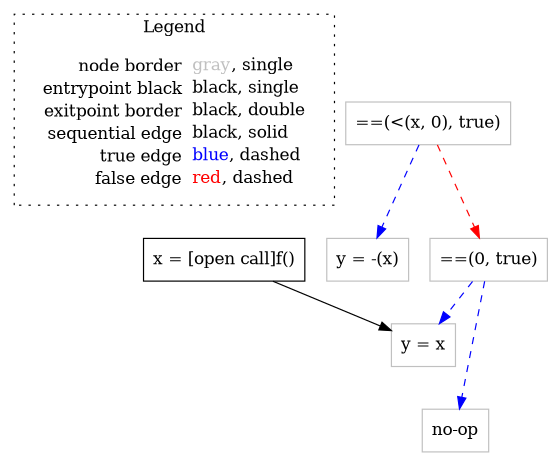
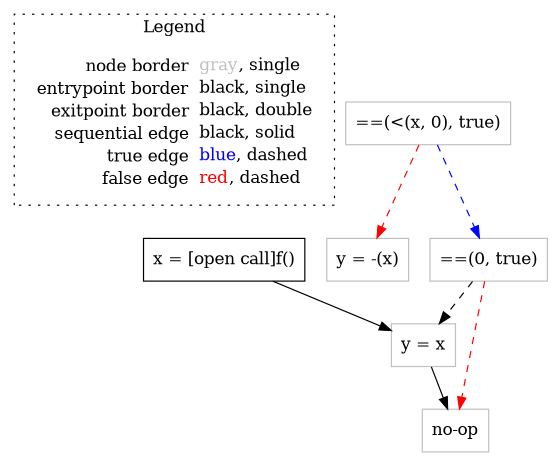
(115, 89) -> (116, 89)
(400, 186) -> (400, 186)
(456, 186) -> (456, 186)
(460, 298) -> (460, 298)
(473, 339) -> (473, 339)
none -> (437, 382)
